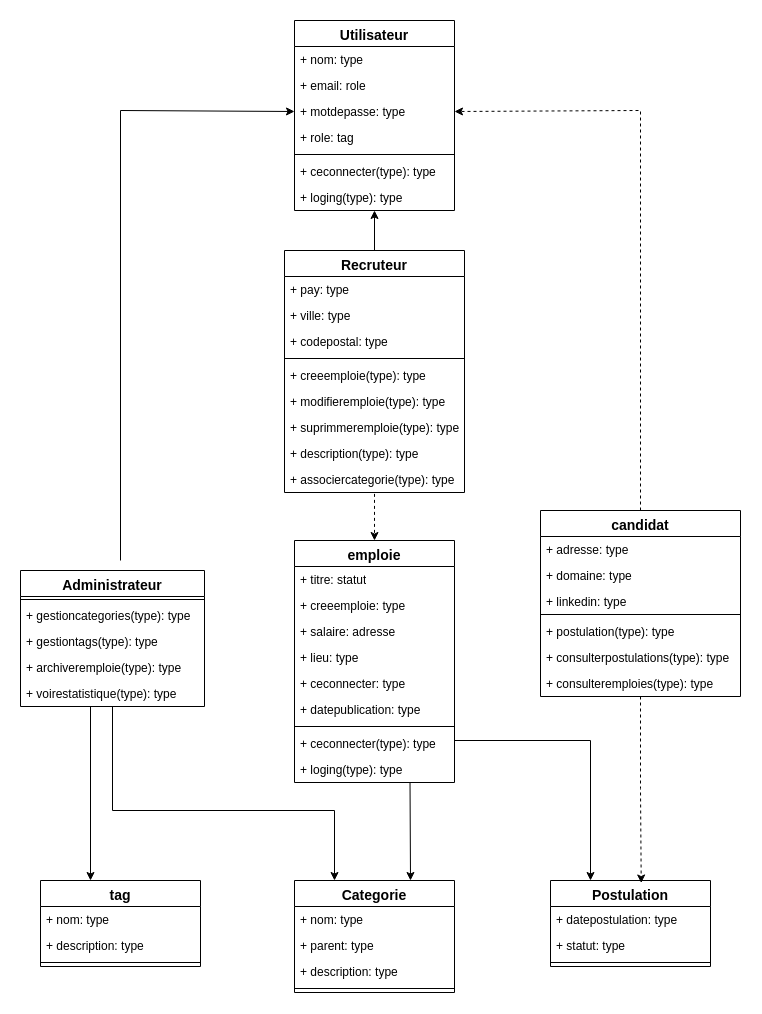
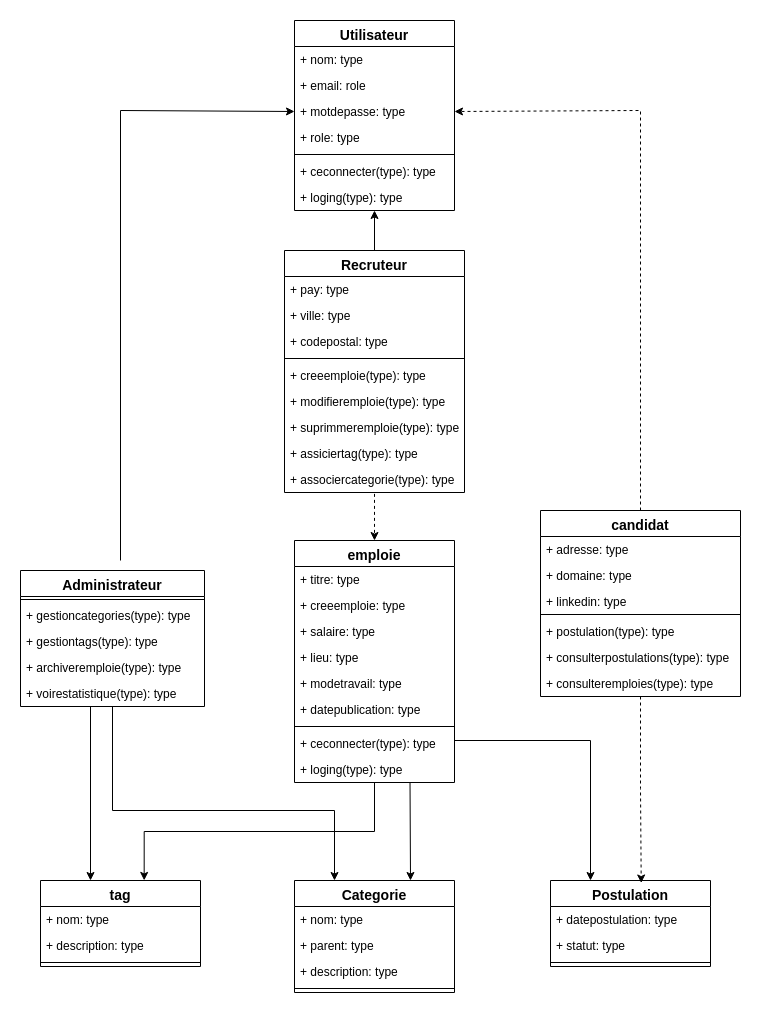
(331, 139) -> (335, 139)
(367, 455) -> (367, 455)
(345, 581) -> (338, 581)
(353, 633) -> (343, 633)
(360, 685) -> (357, 685)
none -> (262, 832)
